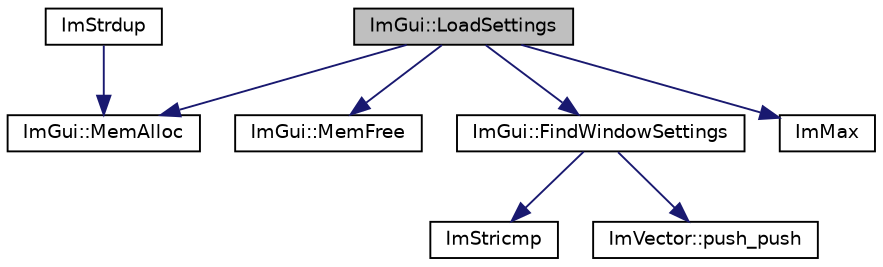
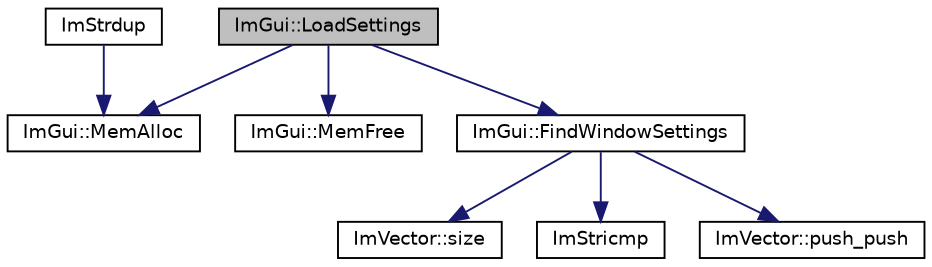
(827, 133) -> none
none -> (420, 240)
